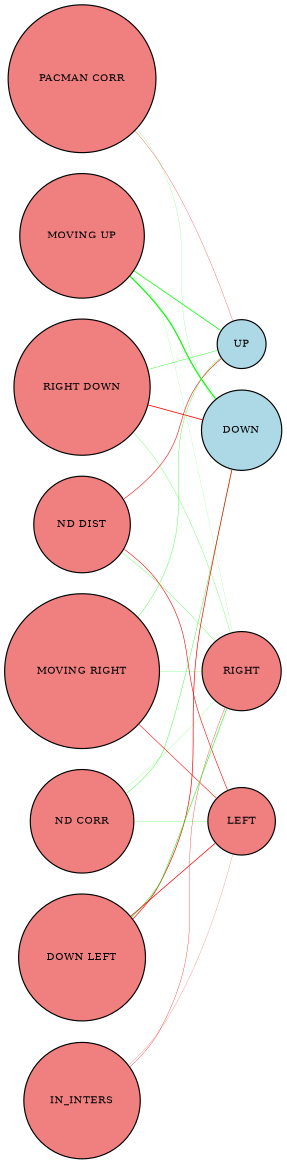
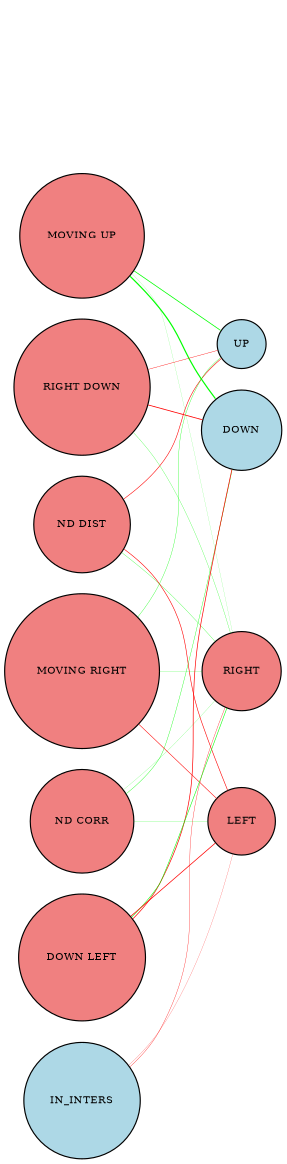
(82, 79) -> none
(181, 360) -> (181, 360)
(82, 1101) -> (82, 1101)
